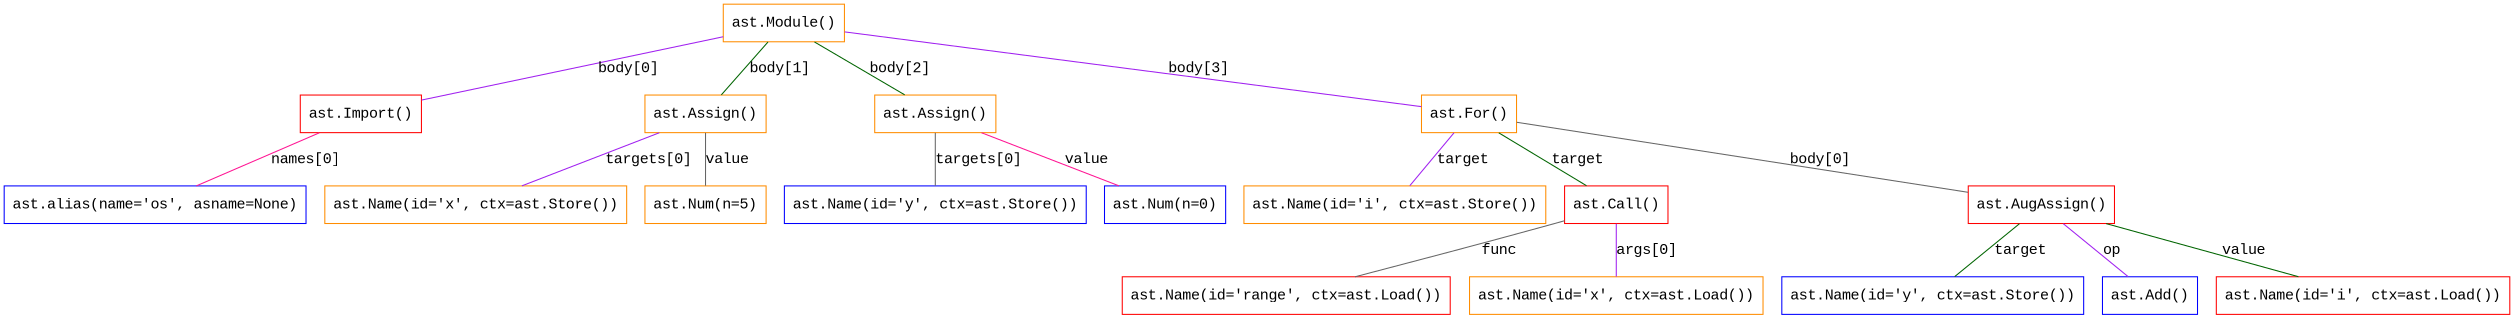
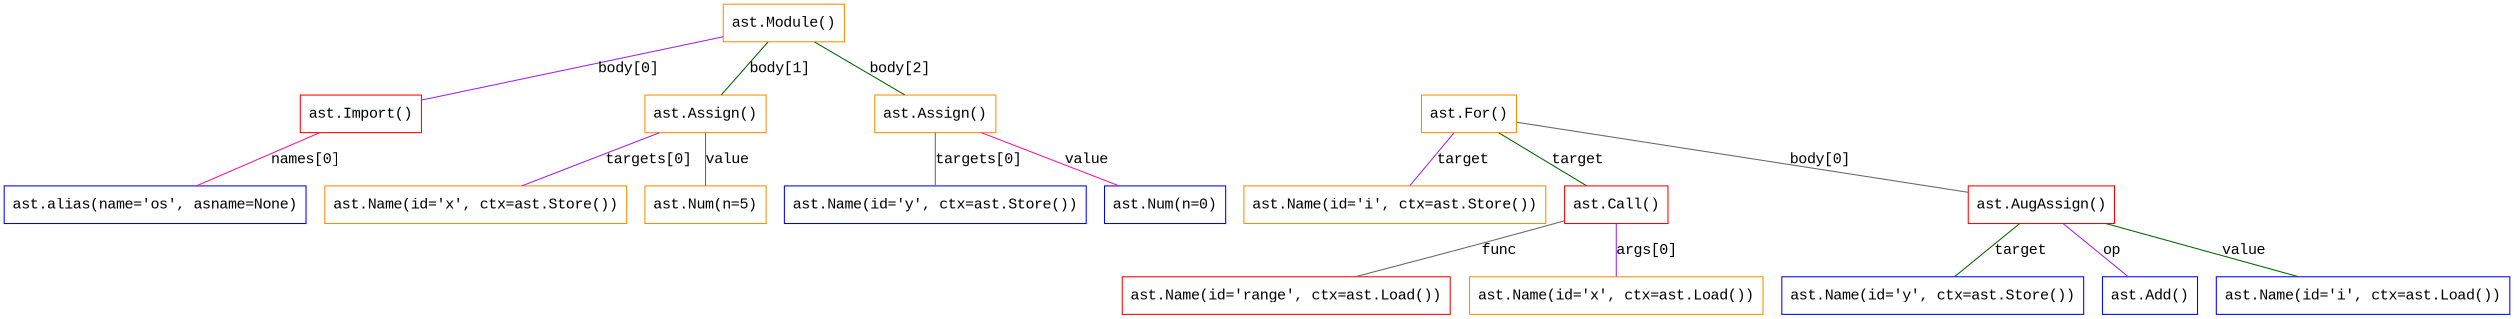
(1133, 69) -> none
(2363, 296) -> (2363, 296)
